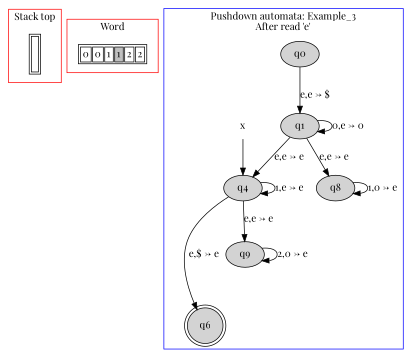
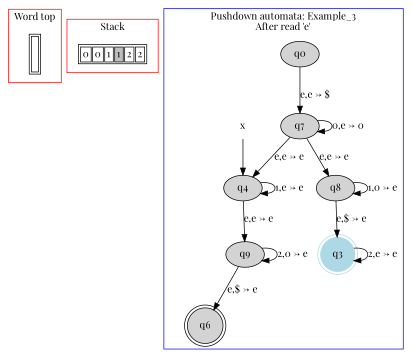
(35, 17) -> (35, 17)
(113, 27) -> (113, 27)
(300, 126) -> (300, 126)
(187, 242) -> (228, 285)
none -> (338, 254)
